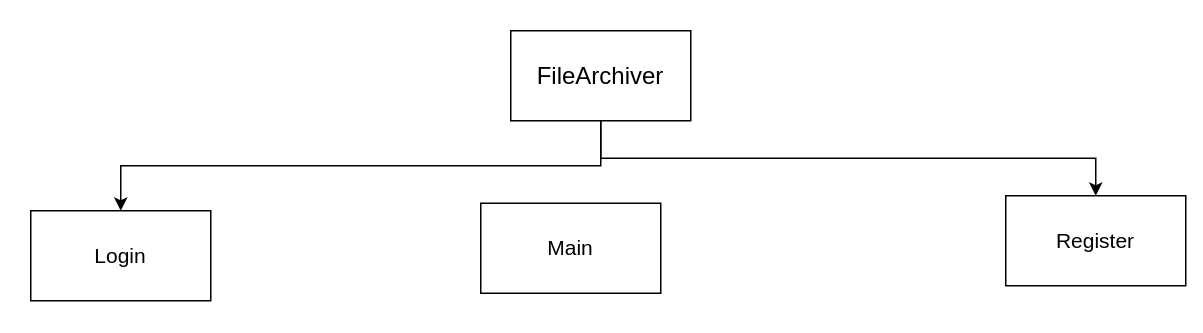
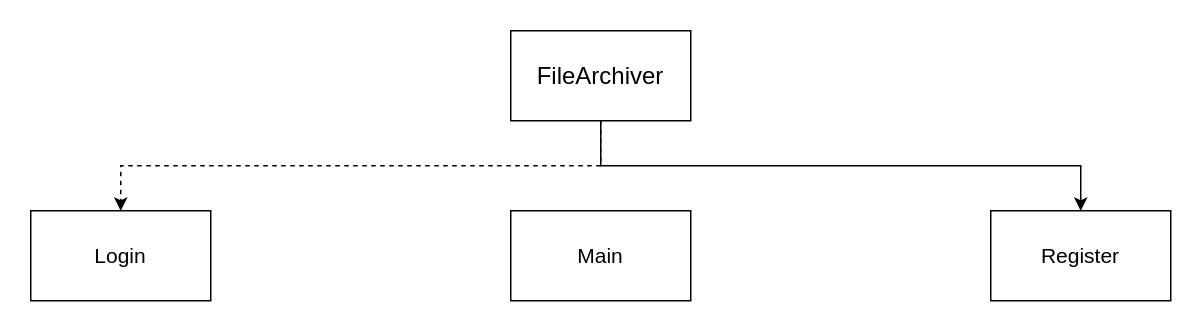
(342, 166) -> (342, 166)
(1096, 241) -> (1081, 256)
(571, 248) -> (601, 256)
